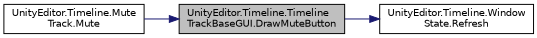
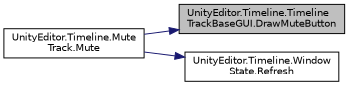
(357, 19) -> (160, 54)
